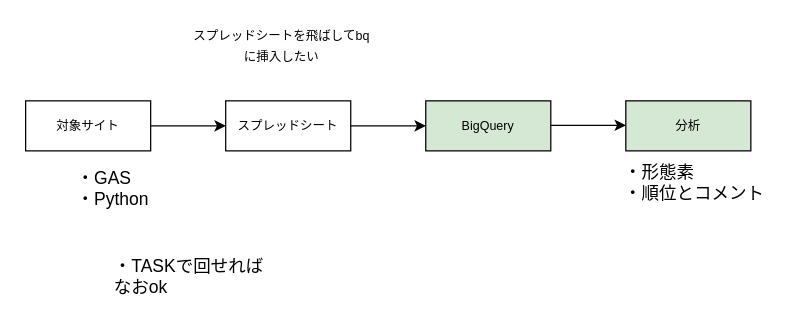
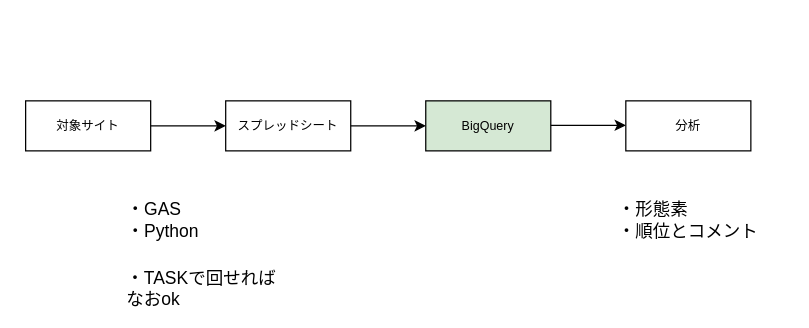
(282, 44) -> none
(688, 126) -> (688, 126)
(694, 182) -> (688, 219)
(113, 188) -> (163, 219)
(194, 276) -> (207, 288)
